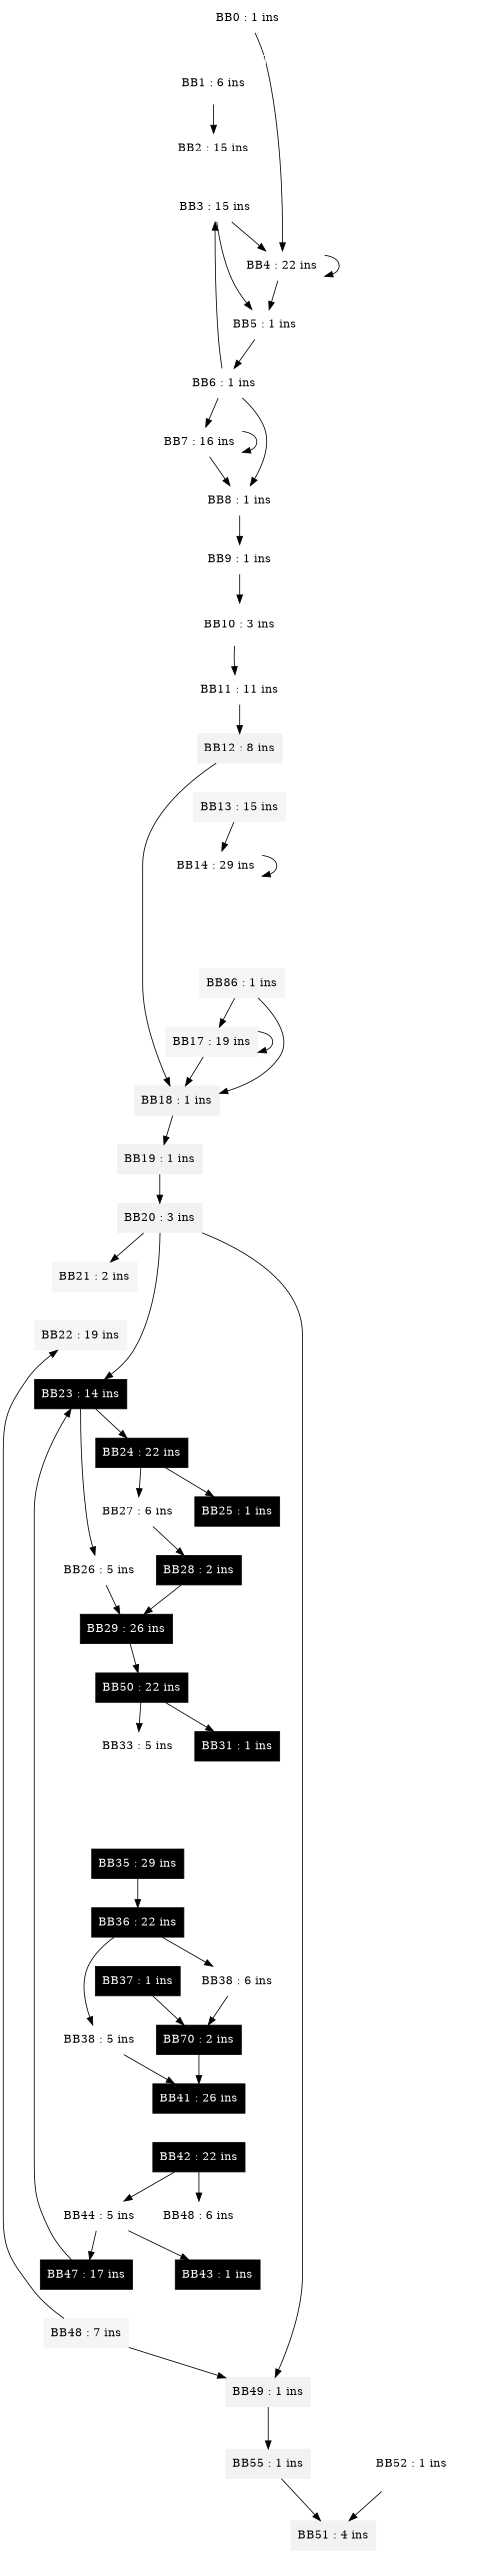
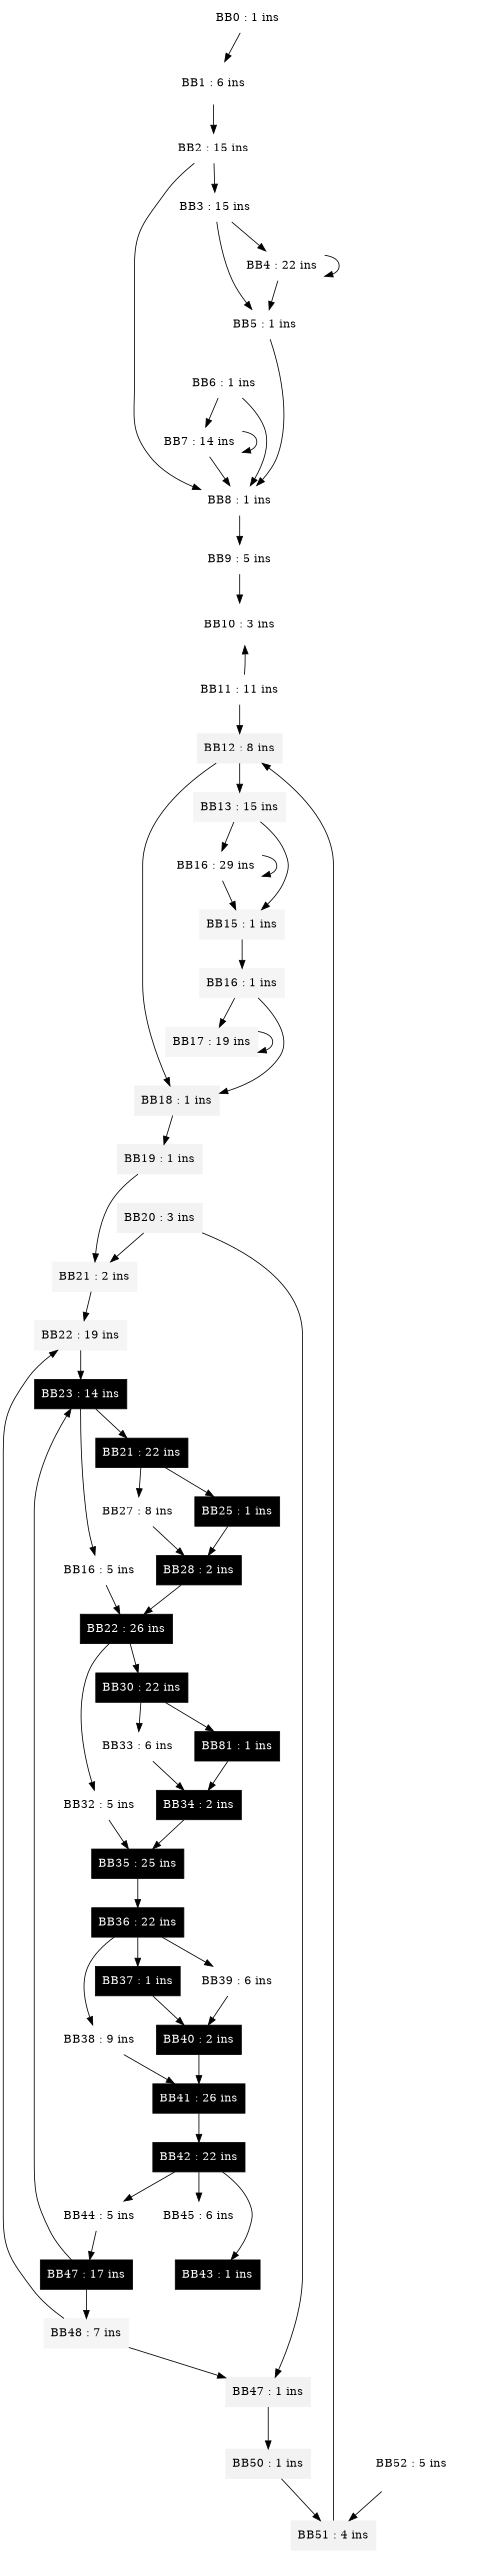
(278, 136) -> (234, 44)
(216, 300) -> (214, 174)
none -> (135, 328)
(247, 351) -> (284, 411)
(200, 442) -> (200, 442)
(240, 559) -> (240, 559)
(234, 656) -> (245, 664)
none -> (240, 774)
(216, 866) -> (216, 866)
none -> (242, 925)
(242, 983) -> (242, 983)
(197, 1068) -> none
(160, 1185) -> (107, 1209)
none -> (89, 1302)
(150, 1309) -> (81, 1361)
(142, 1453) -> (142, 1453)
(138, 1512) -> (138, 1512)
none -> (220, 1538)
(99, 1570) -> (99, 1570)
(126, 1629) -> (126, 1629)
none -> (333, 1633)
(142, 1688) -> (142, 1688)
(138, 1746) -> (138, 1746)
(237, 1746) -> (237, 1746)
none -> (99, 1805)
none -> (199, 1805)
(138, 1864) -> (138, 1864)
none -> (138, 1948)
(237, 1981) -> (237, 1981)
(99, 2040) -> (99, 2040)
(199, 2040) -> (199, 2040)
none -> (199, 2124)
(199, 2216) -> (199, 2216)
(155, 2244) -> (252, 2209)
none -> (86, 2300)
(268, 2392) -> (268, 2392)
(268, 2464) -> (268, 2464)
(412, 2464) -> (412, 2464)
